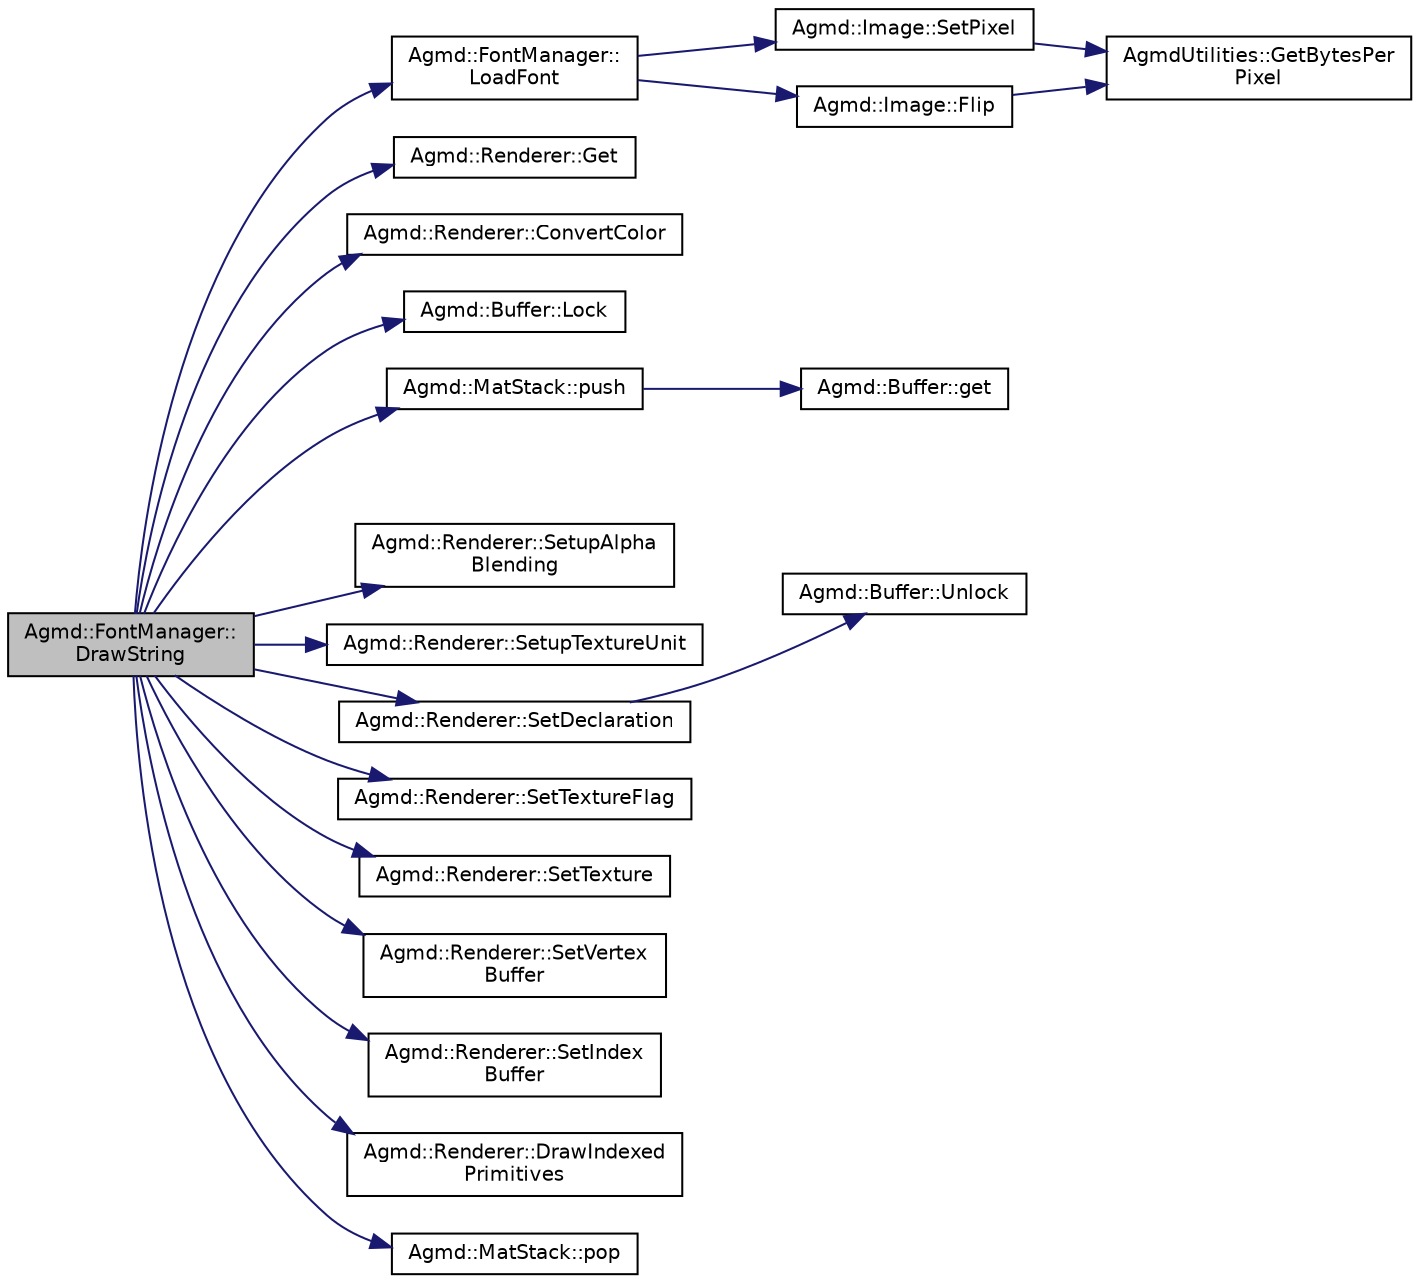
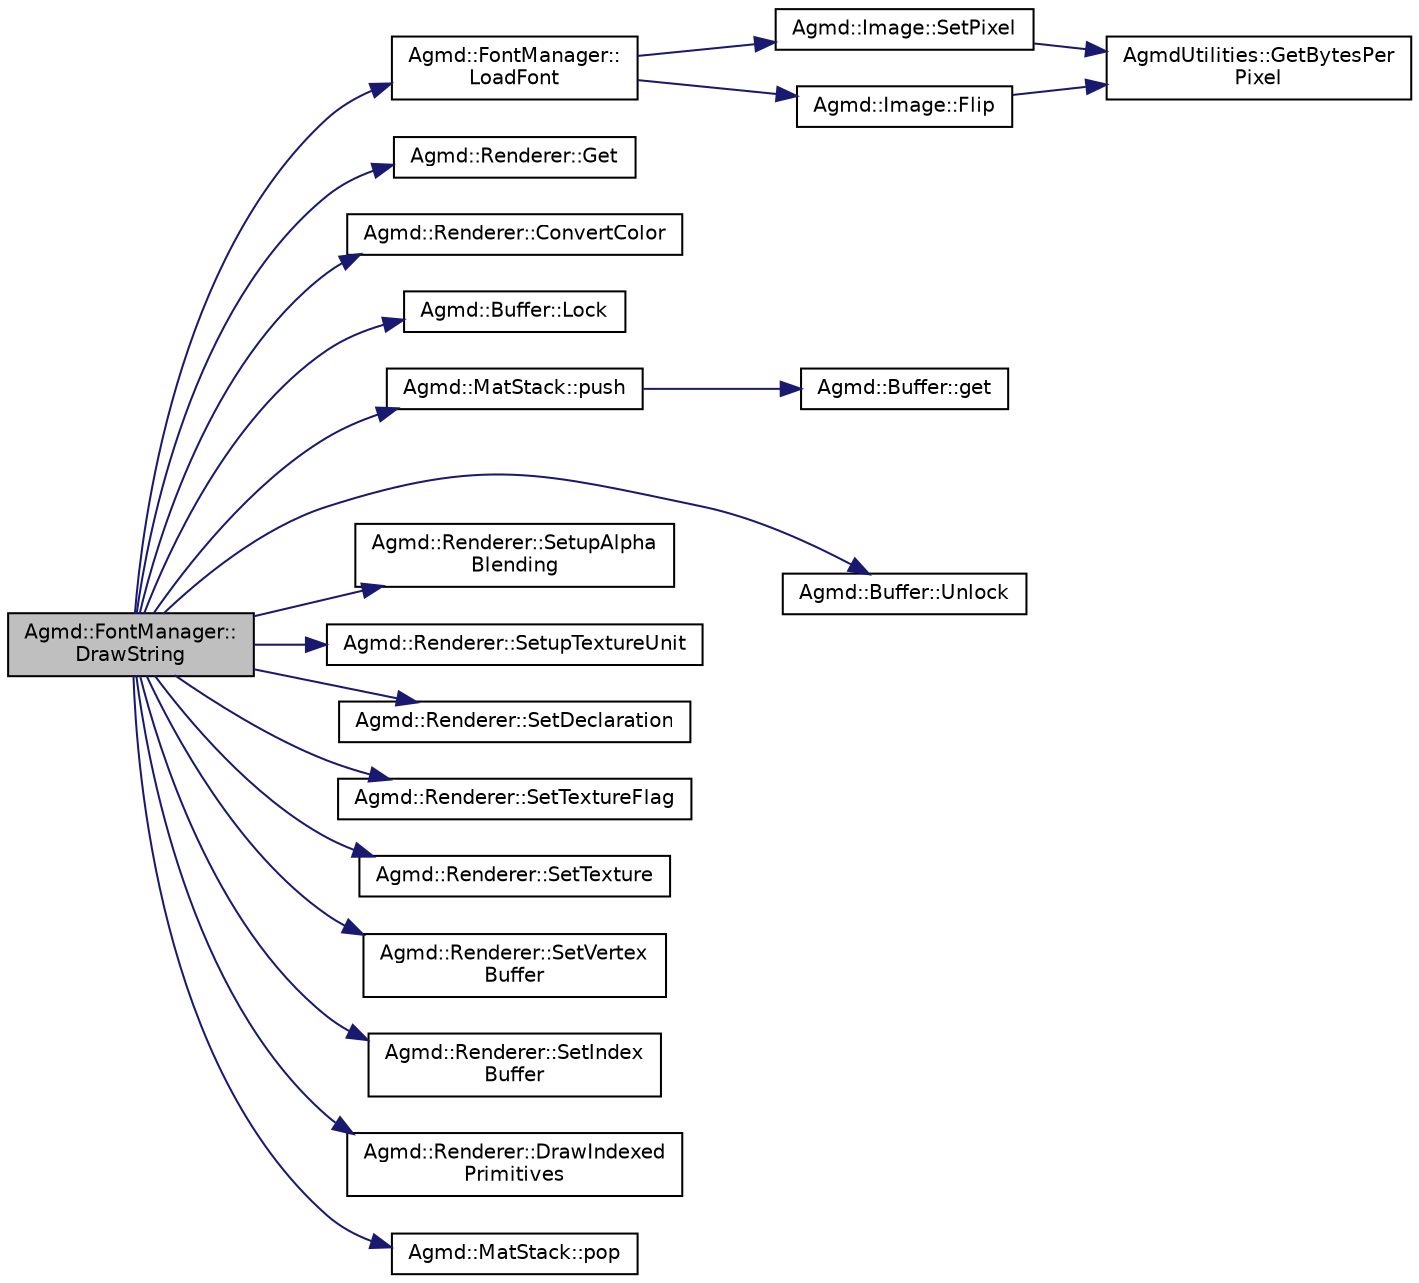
(741, 670) -> (496, 475)
